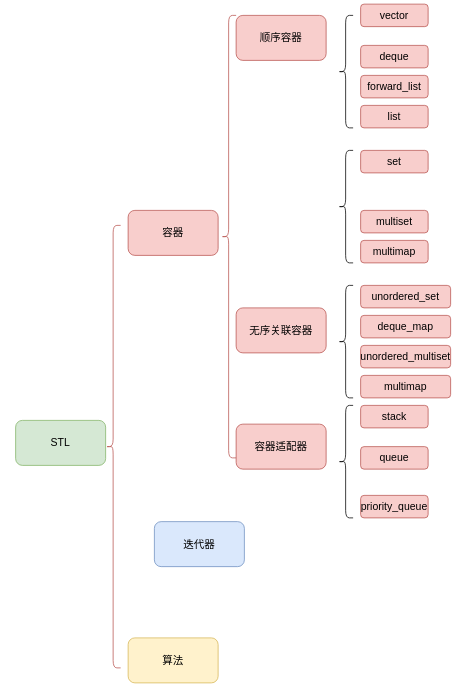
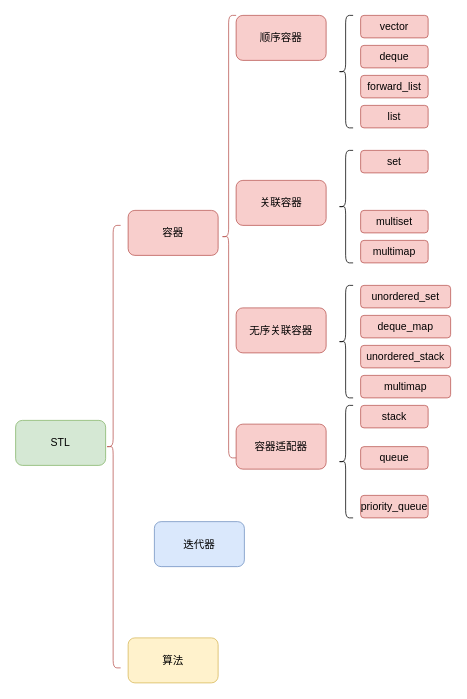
(394, 15) -> (394, 27)
none -> (281, 203)
(405, 357) -> (405, 357)
